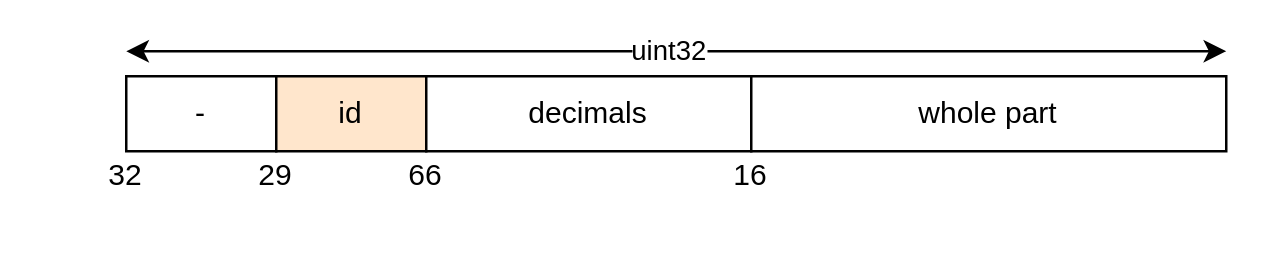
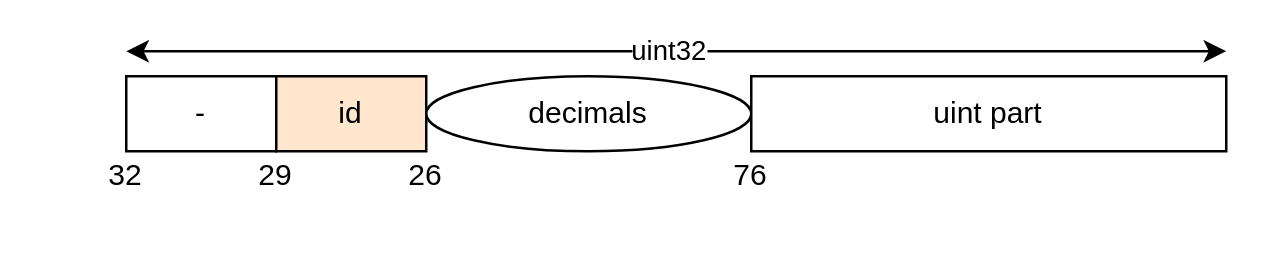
(589, 114) -> (589, 114)
(989, 114) -> (989, 114)
(426, 176) -> (426, 176)
(751, 176) -> (751, 176)
